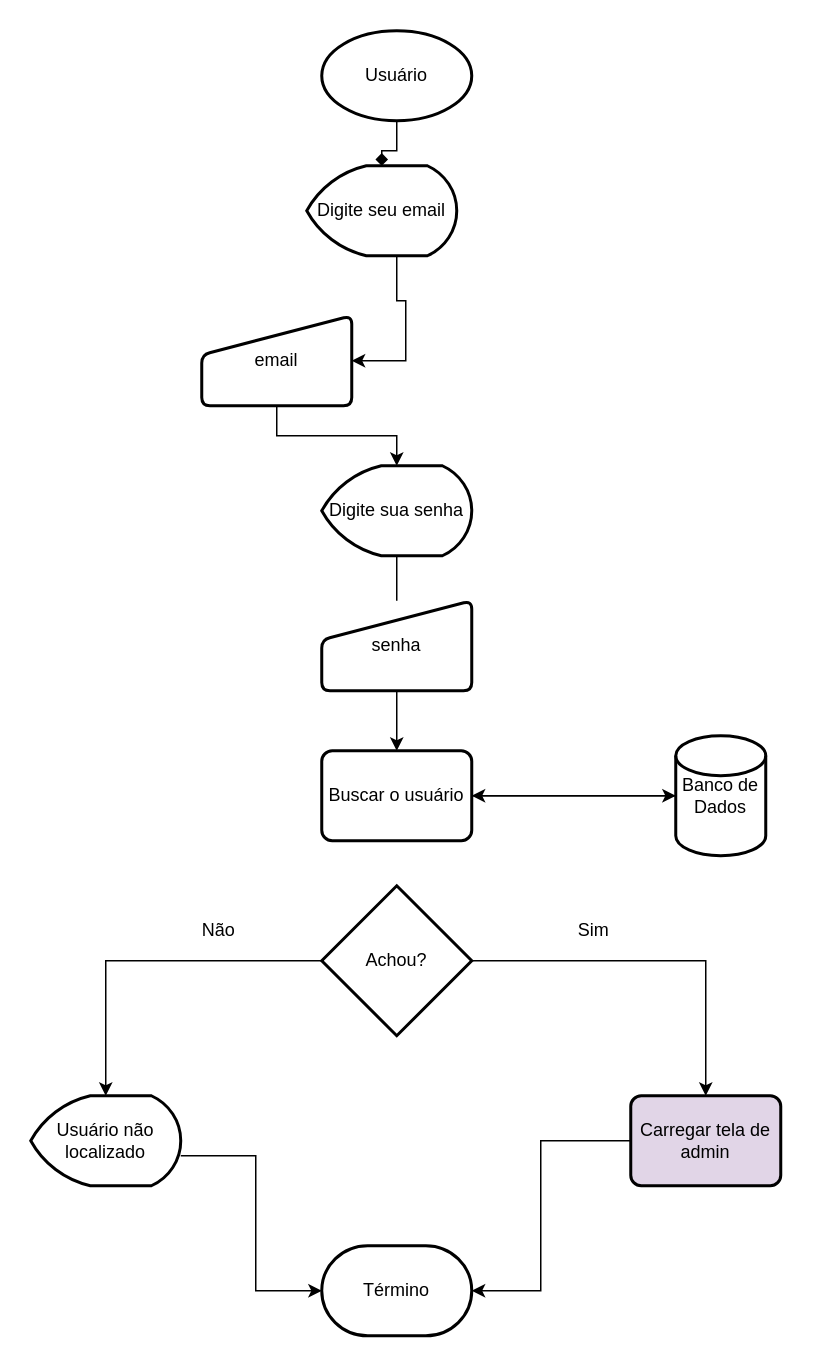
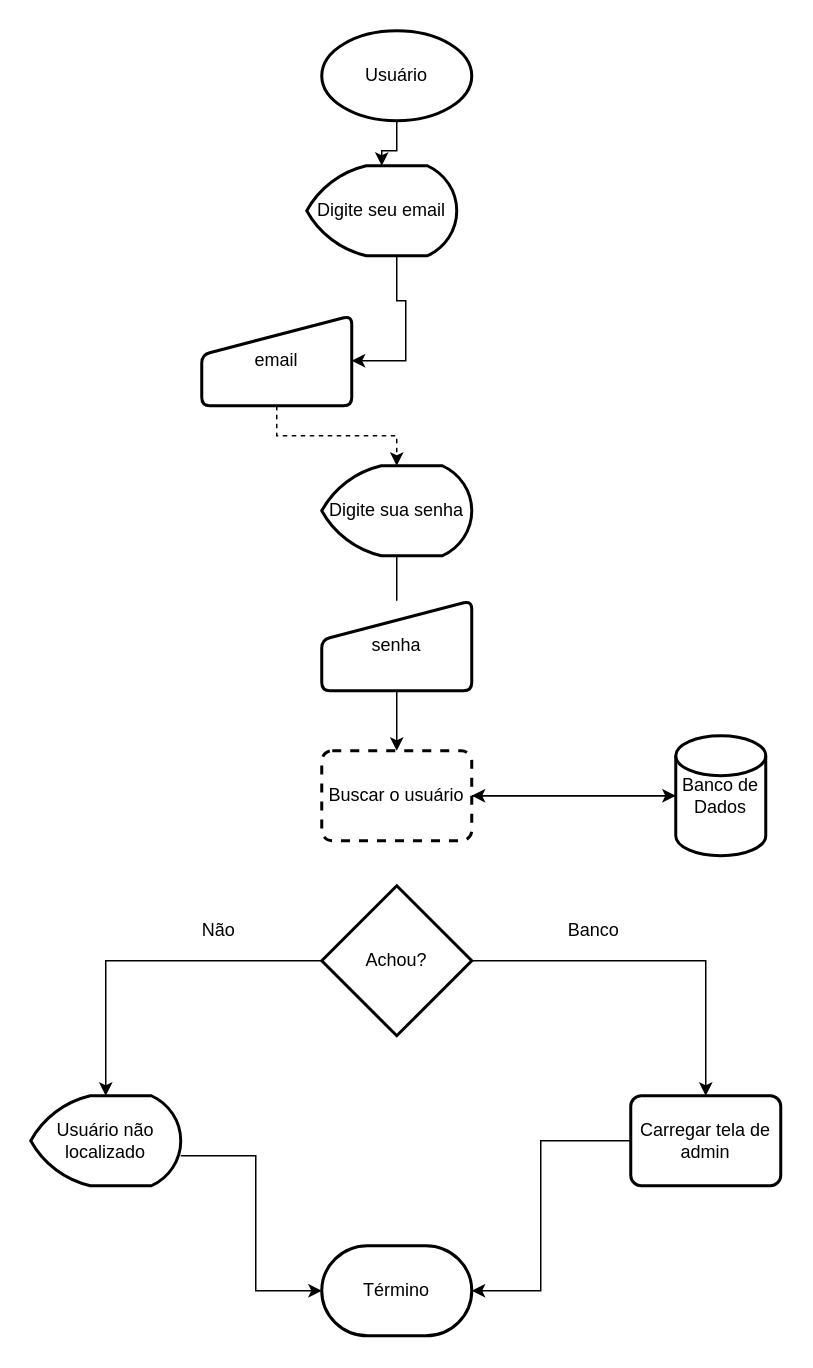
(384, 151) -> (384, 151)
(333, 436) -> (333, 436)
(397, 796) -> (397, 796)
(594, 931) -> (594, 931)
(706, 1141) -> (706, 1141)
